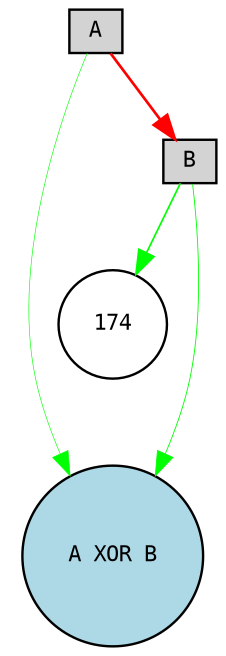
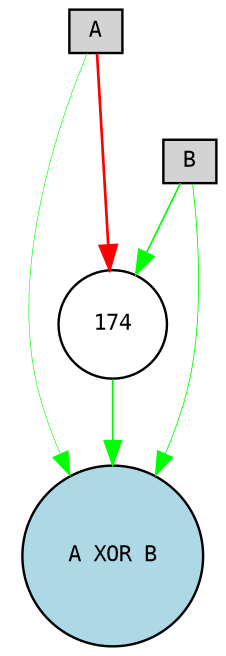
(136, 87) -> (103, 149)
none -> (113, 410)
